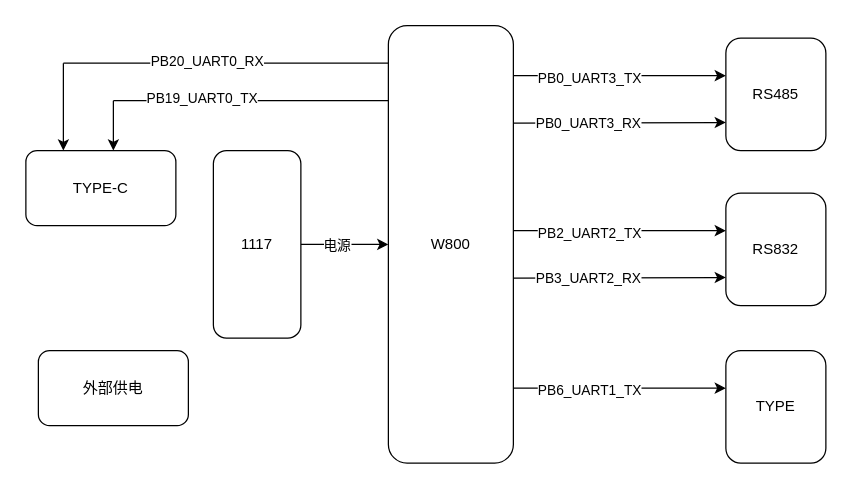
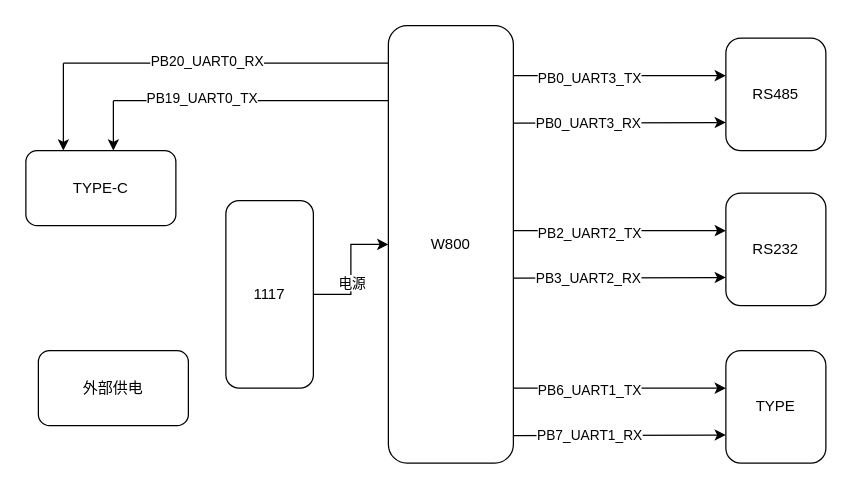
(257, 244) -> (269, 294)
(776, 249) -> (776, 249)
none -> (670, 435)
